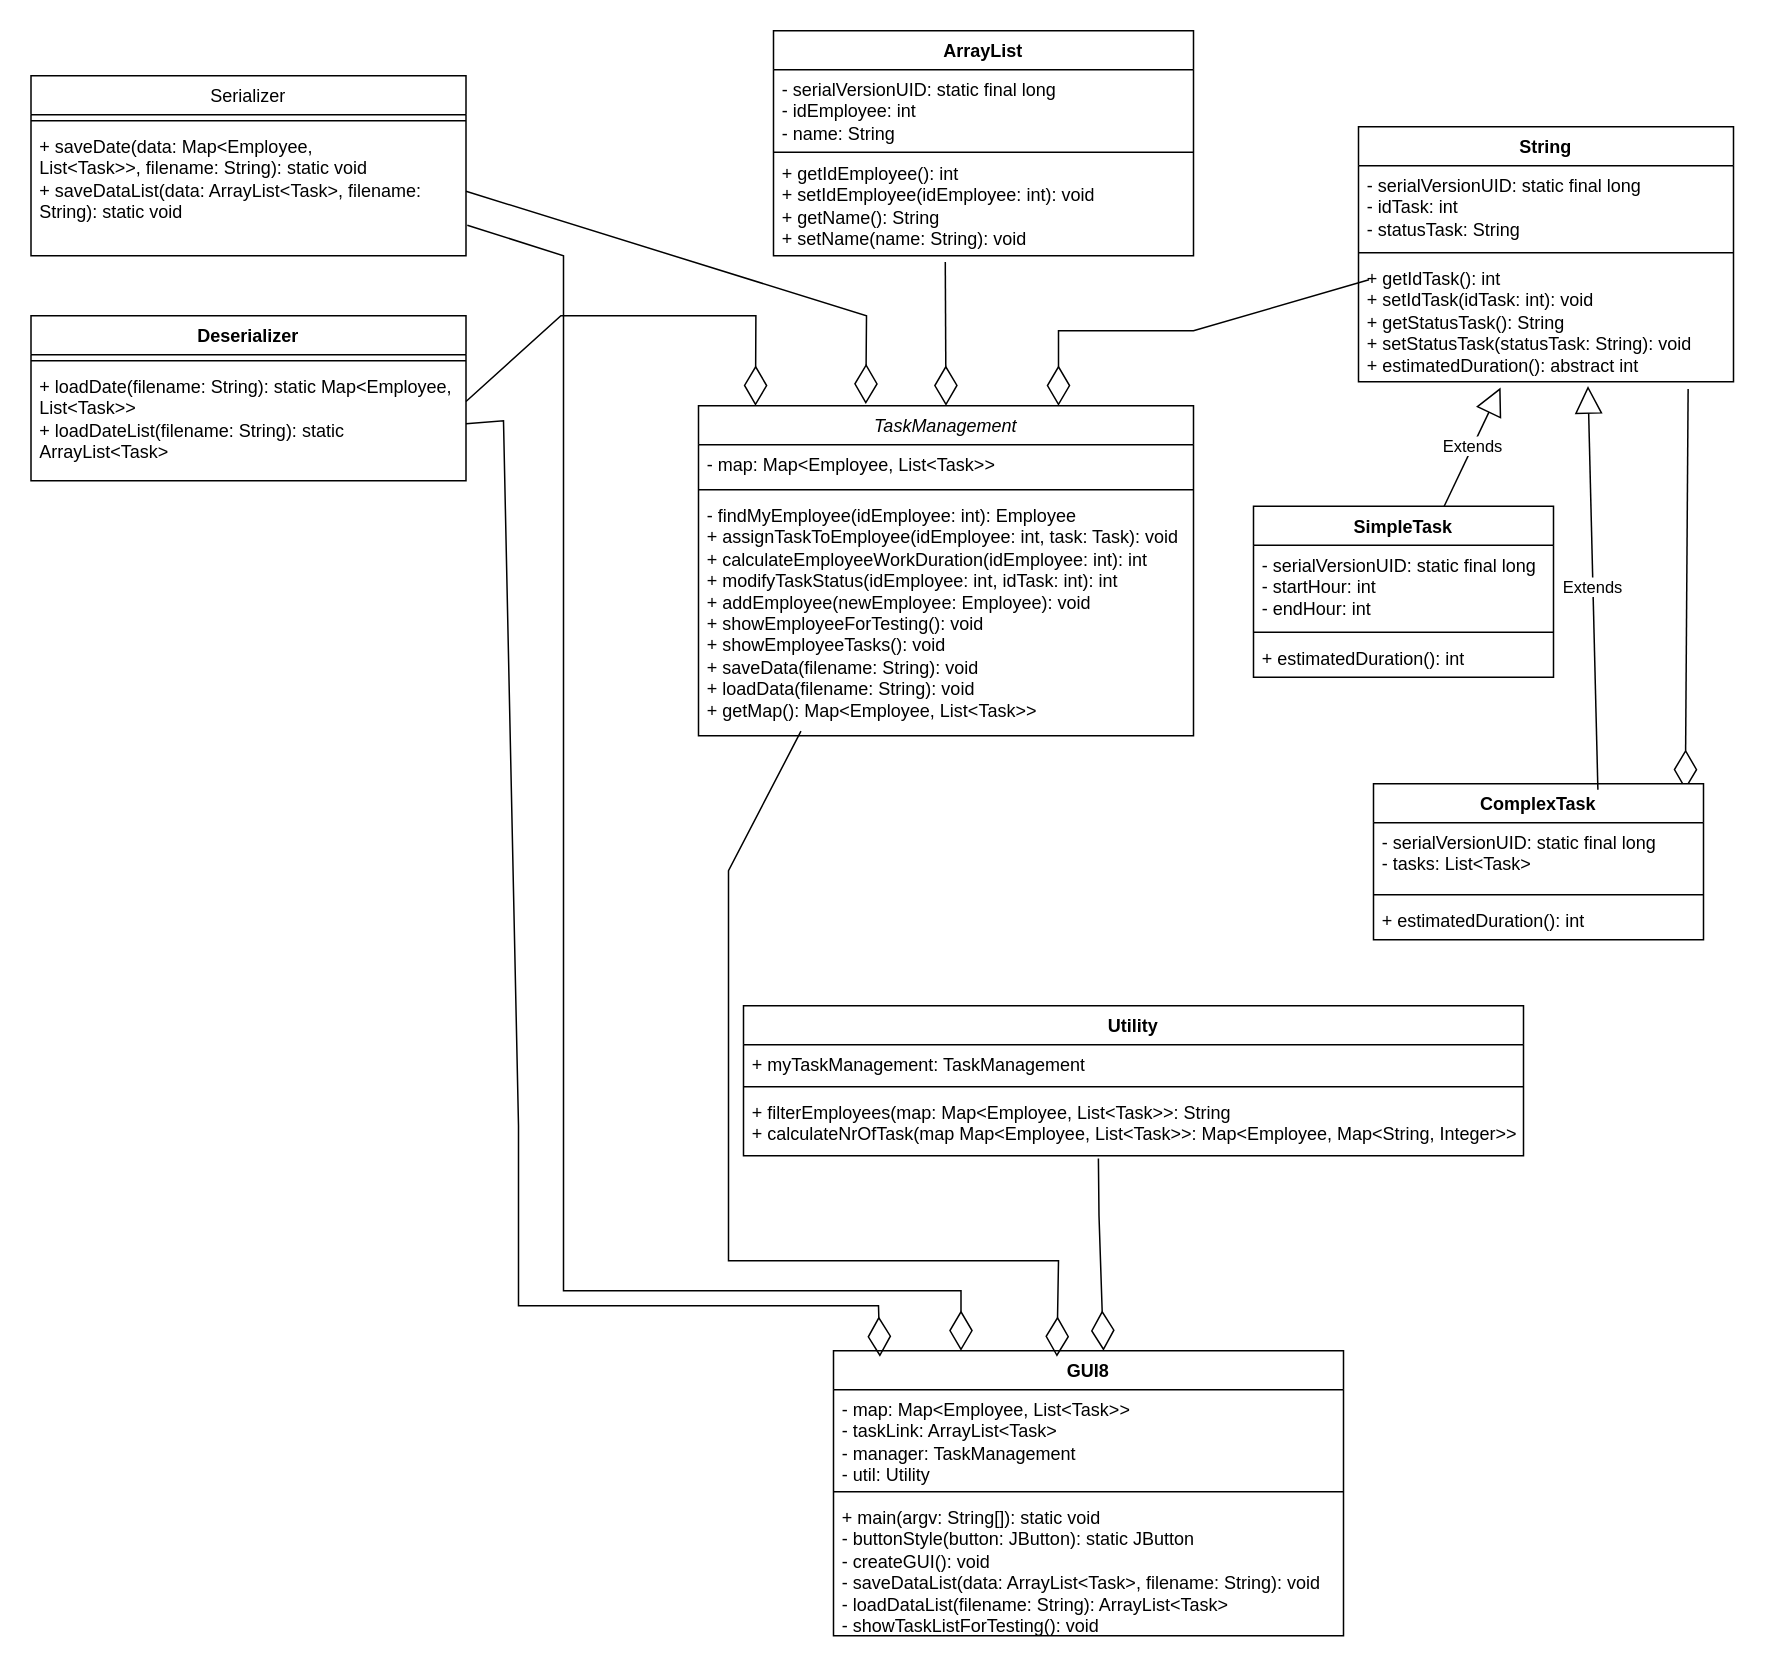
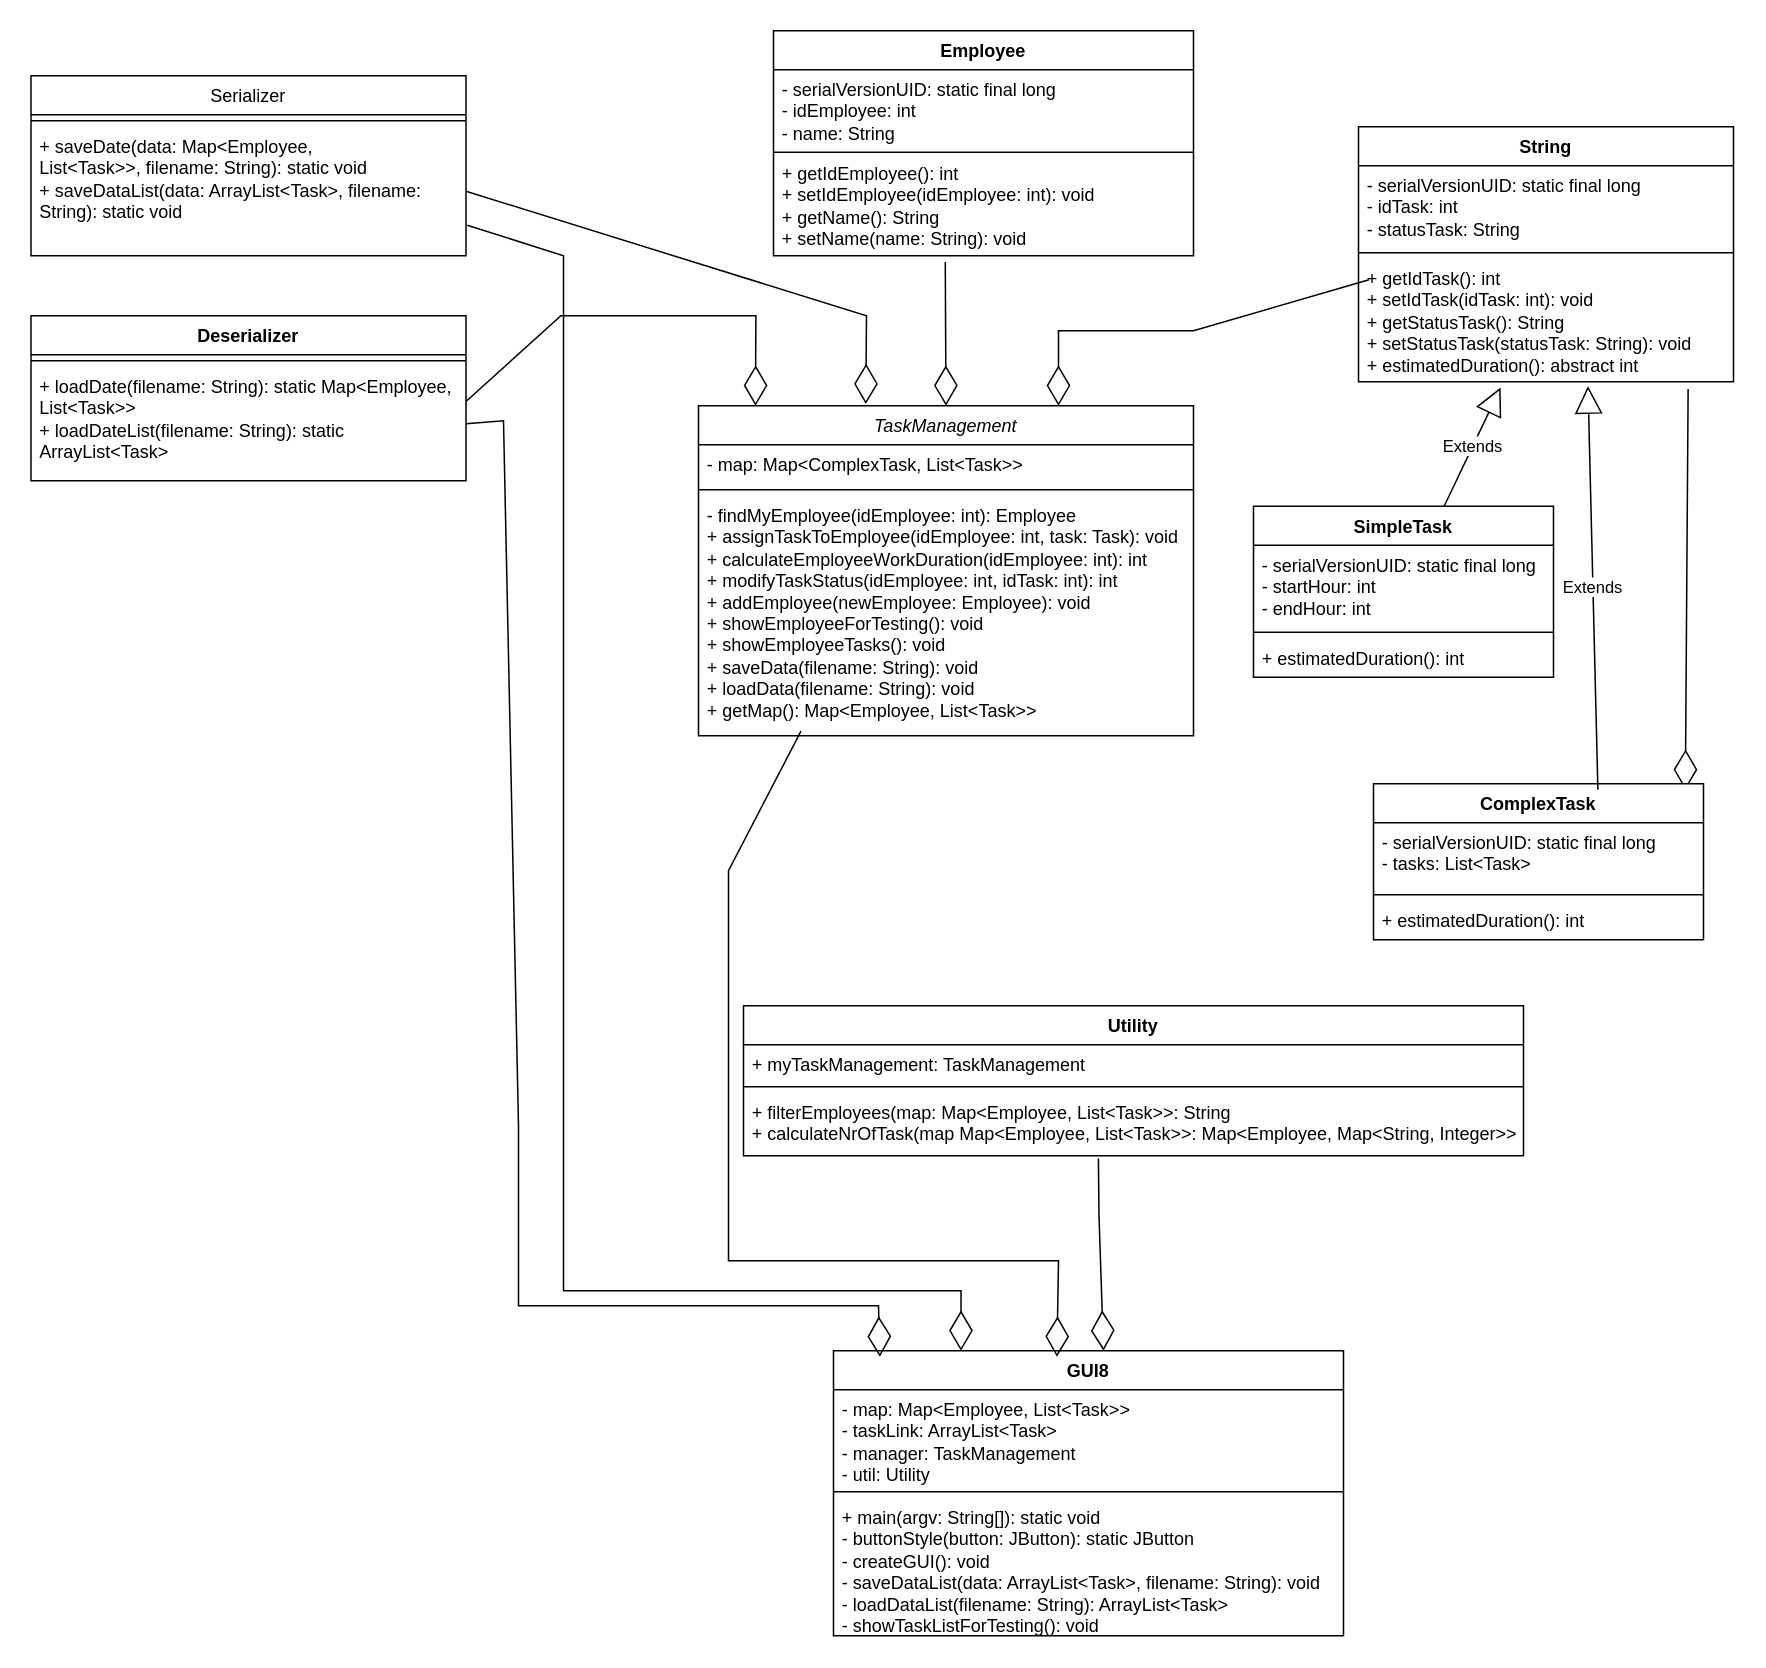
(983, 52) -> (983, 52)
(852, 466) -> (867, 466)
